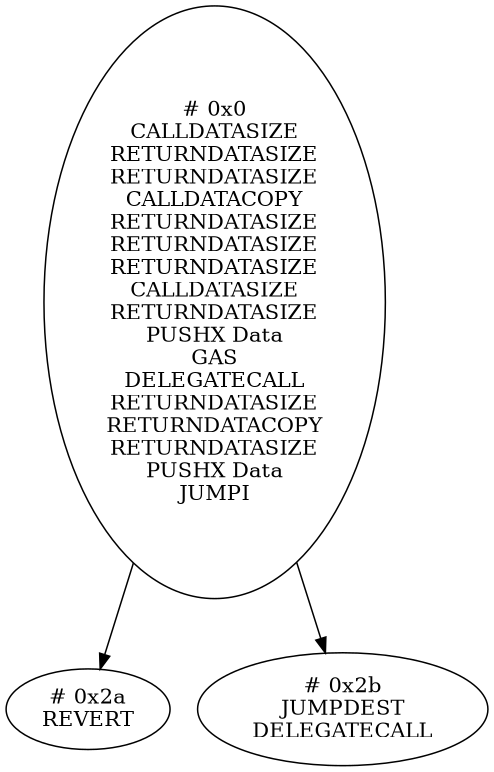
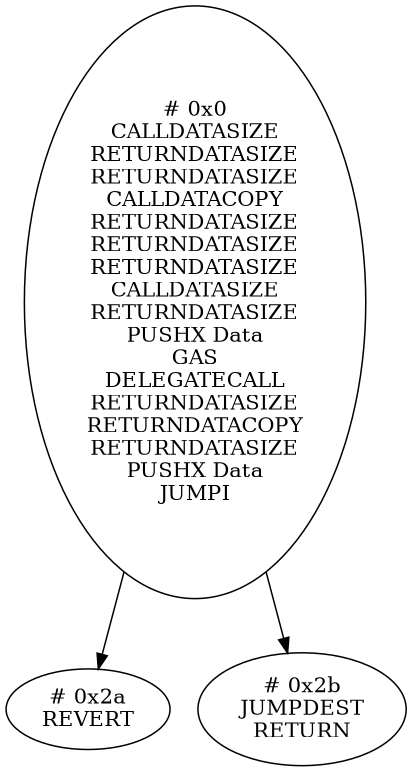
(343, 709) -> (302, 709)
